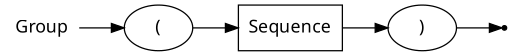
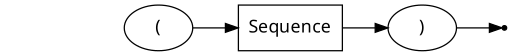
(42, 28) -> none
